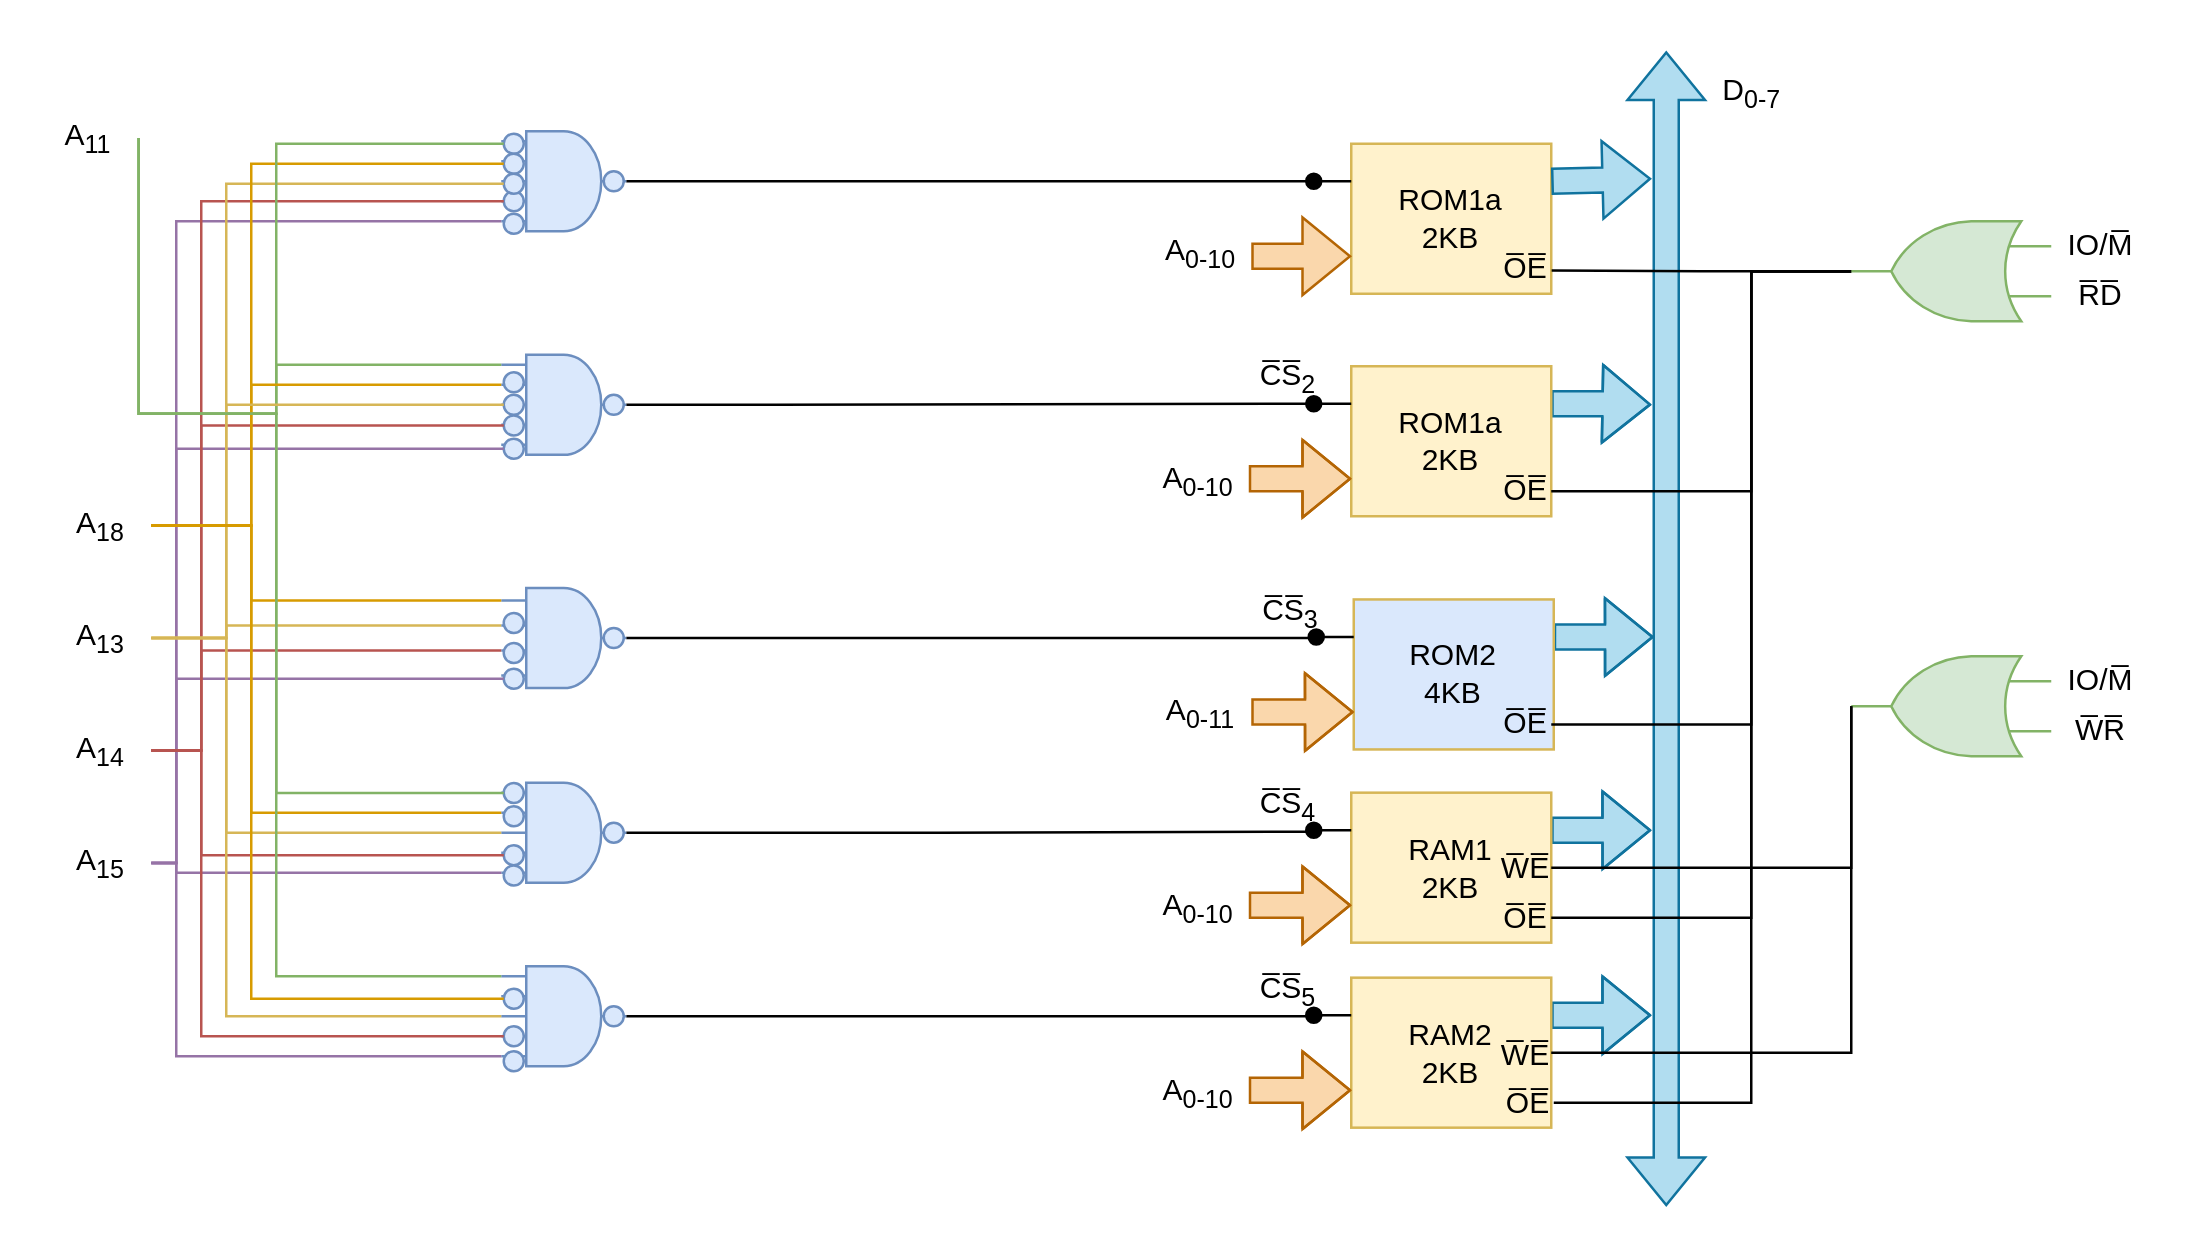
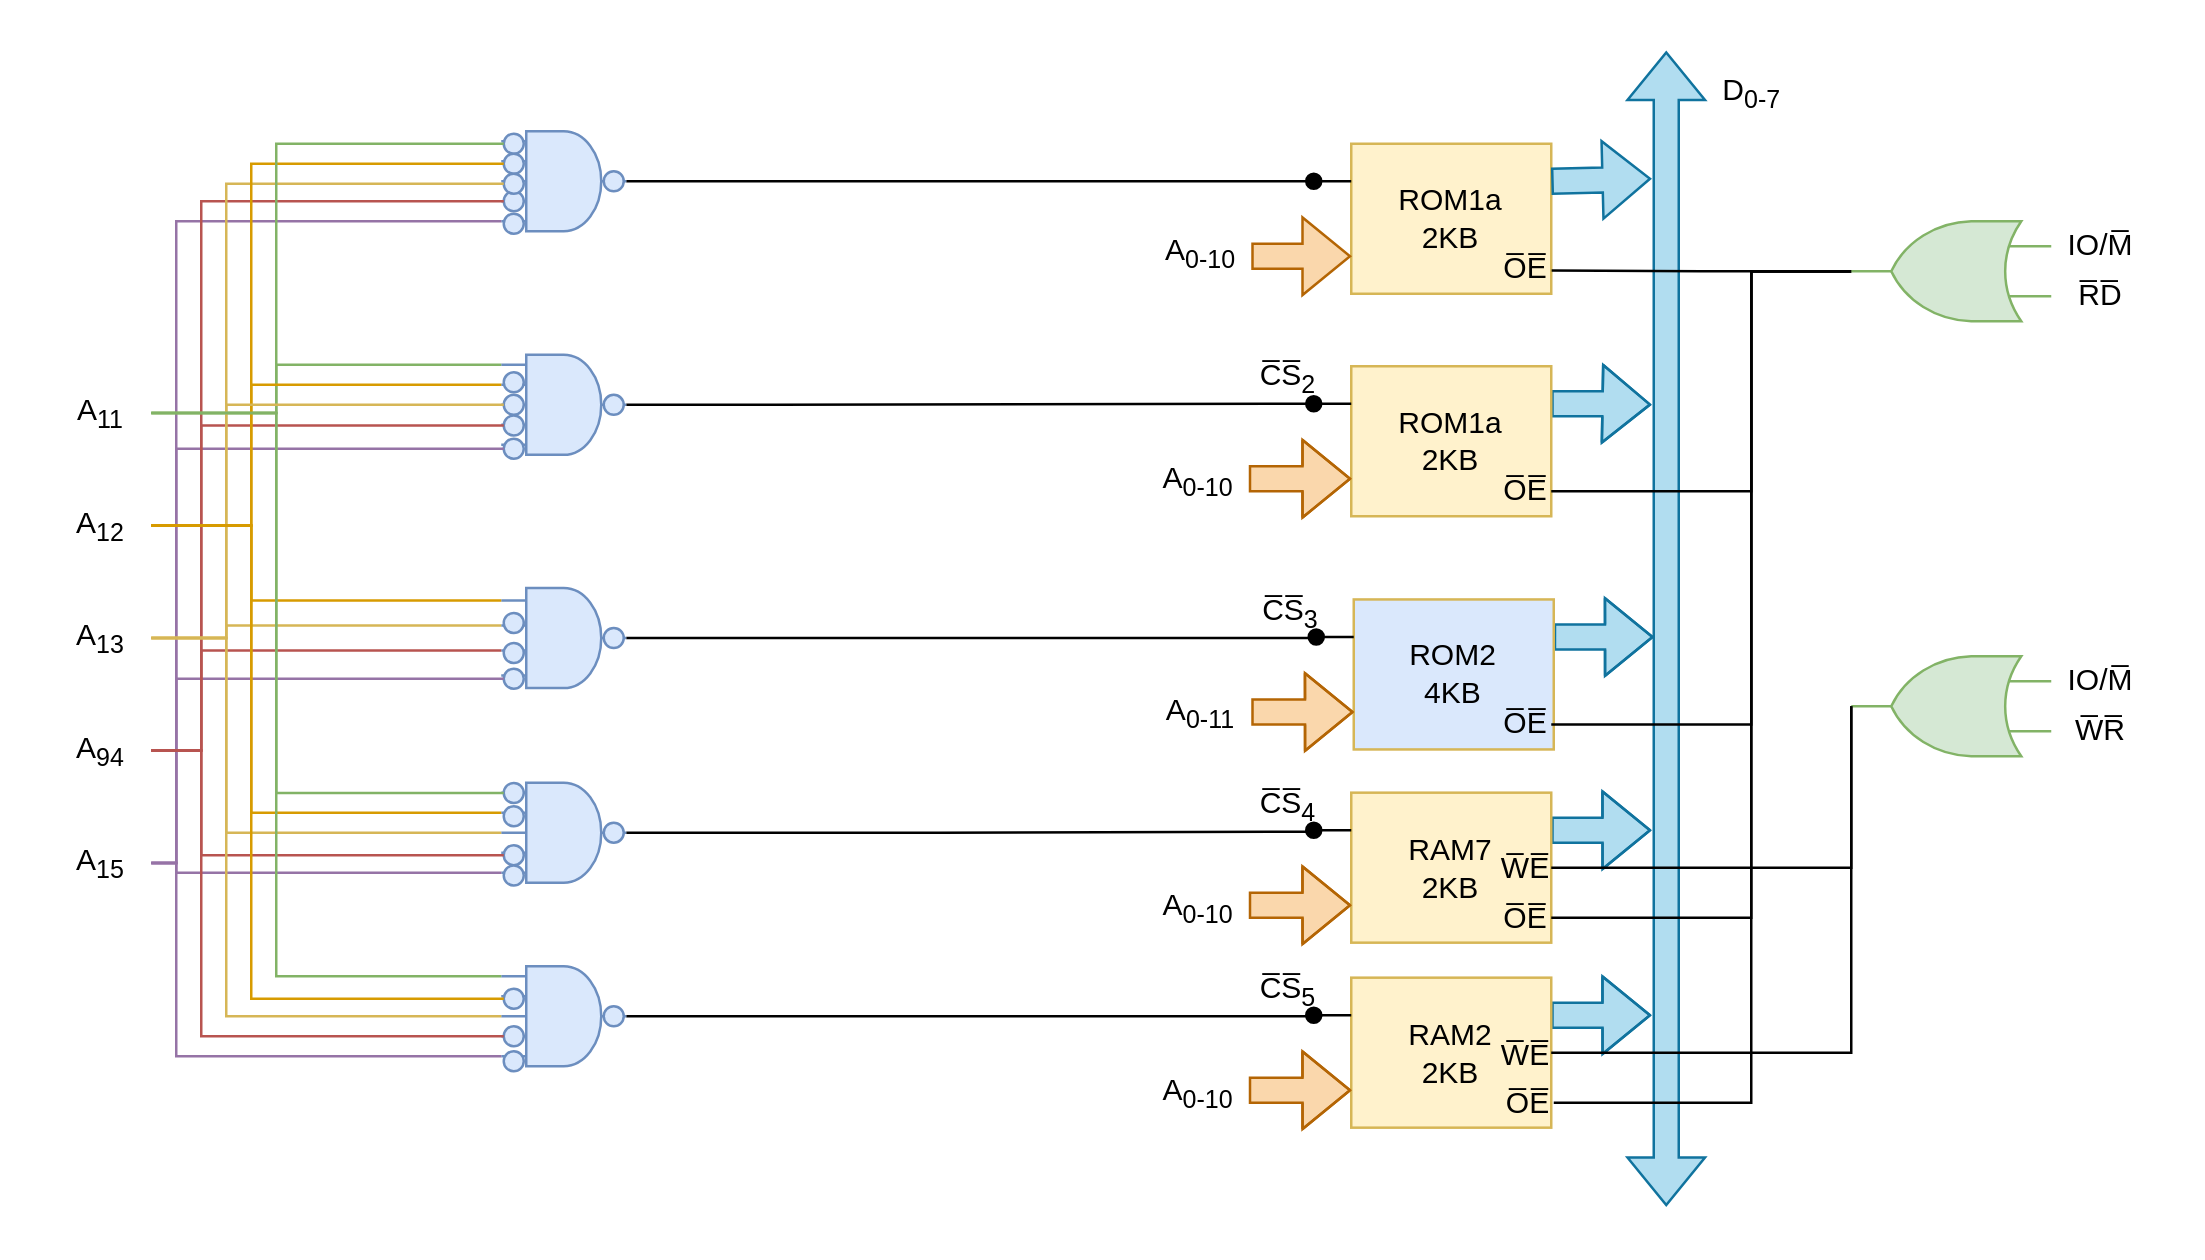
(89, 138) -> (101, 413)
(101, 526) -> (101, 526)
(101, 751) -> (101, 751)
(1451, 869) -> (1451, 869)
